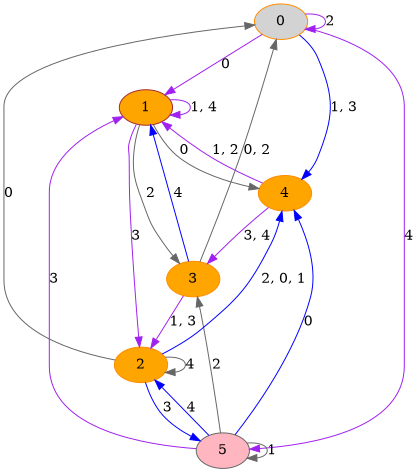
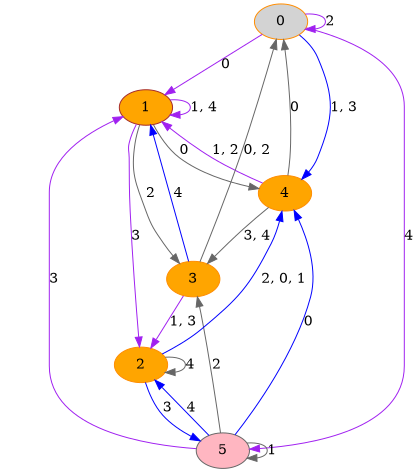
(4, 135) -> (290, 113)
(241, 231) -> (241, 231)
